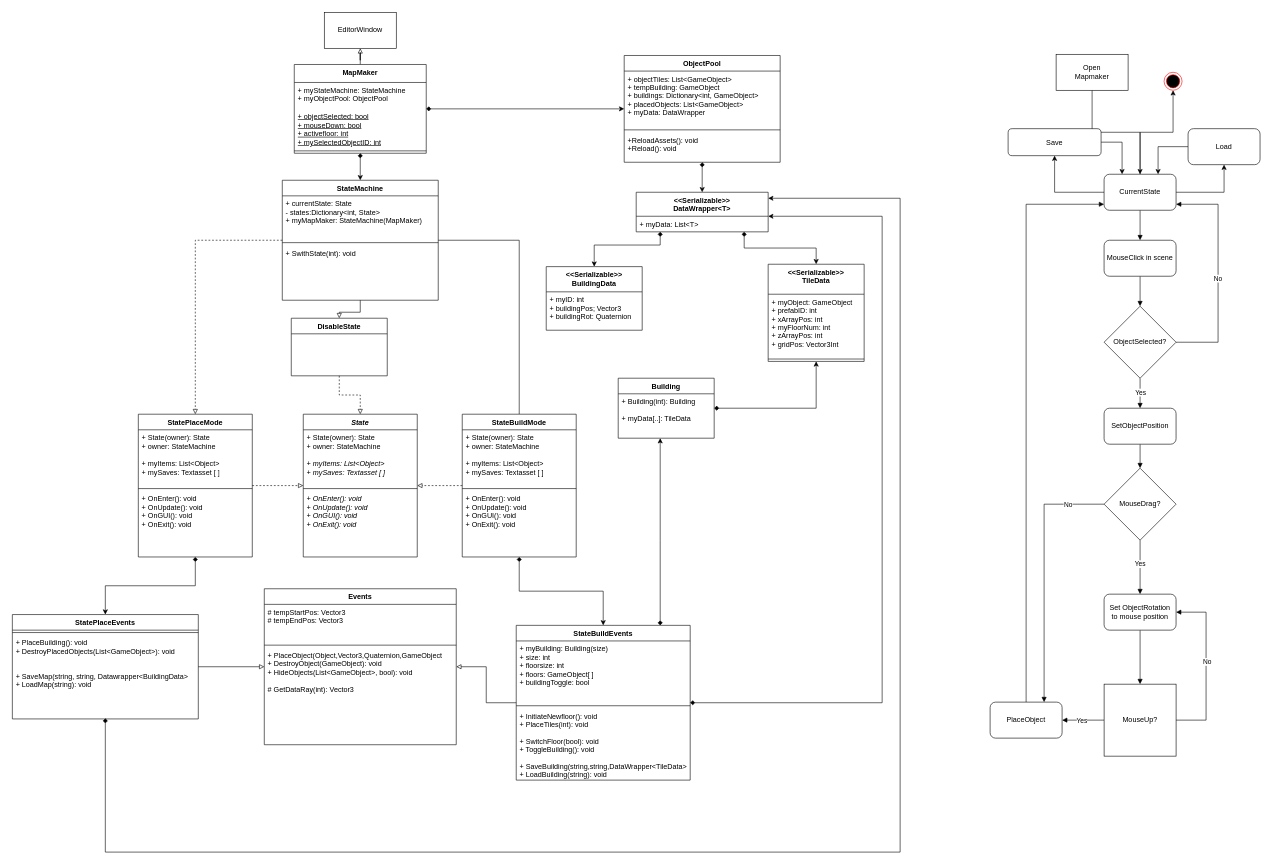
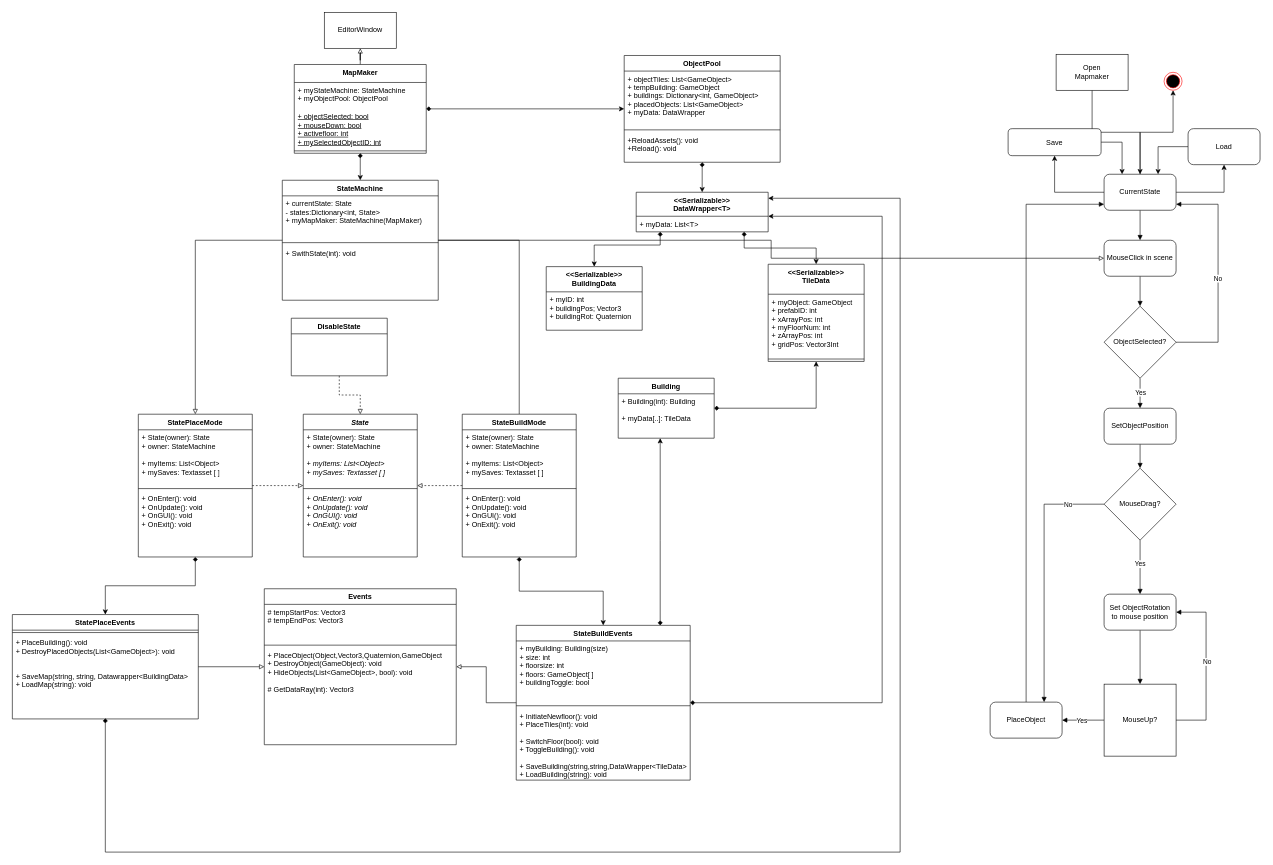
(195, 282) -> (195, 282)
(354, 312) -> (801, 258)
